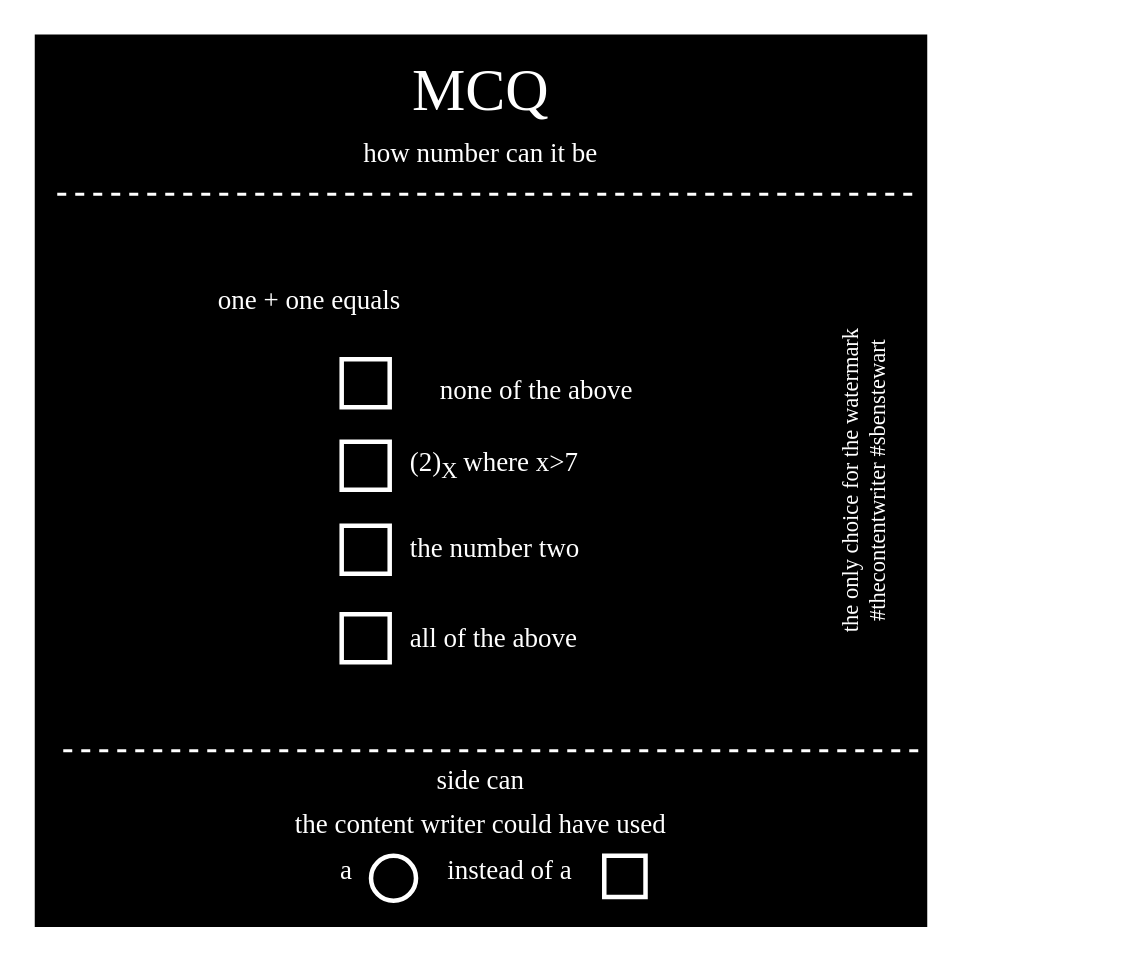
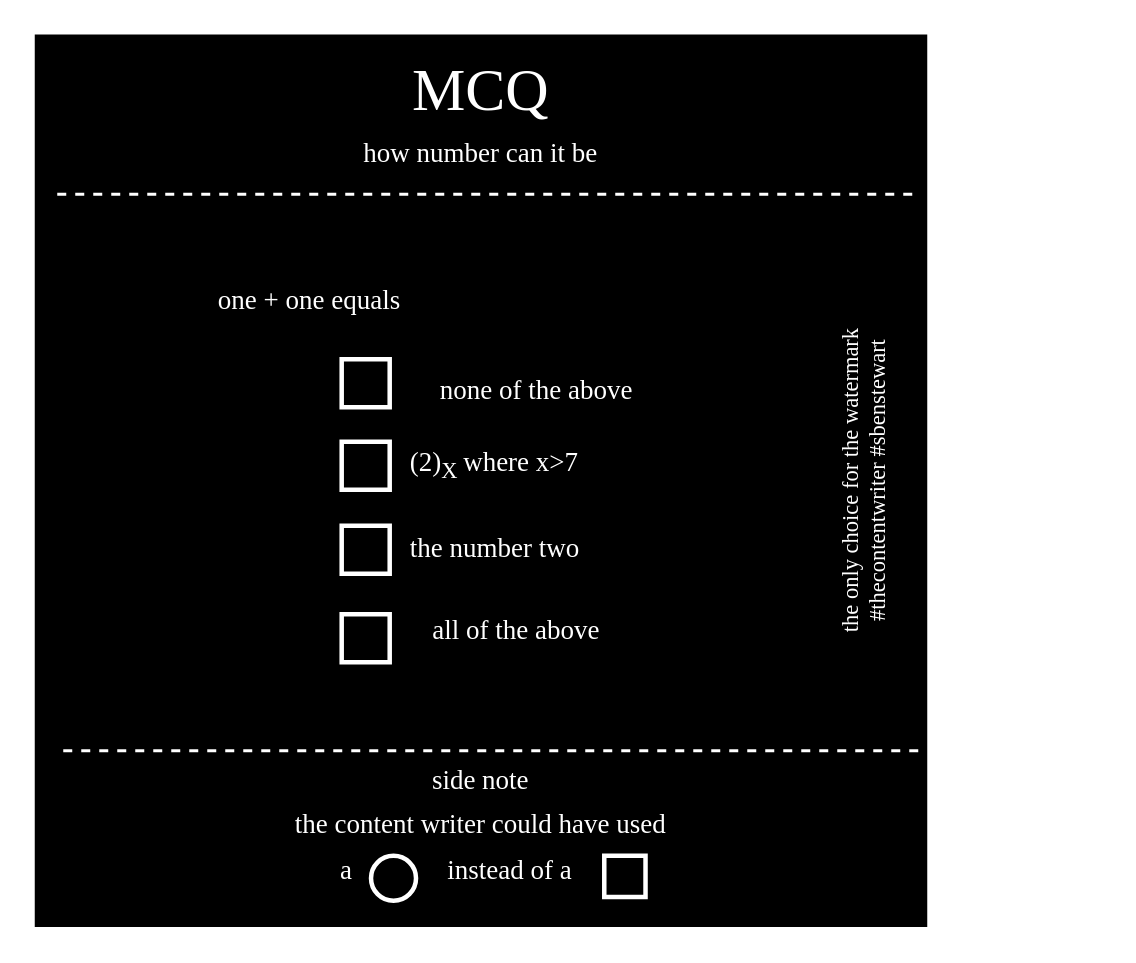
(587, 638) -> (610, 631)
(481, 781) -> (481, 781)
